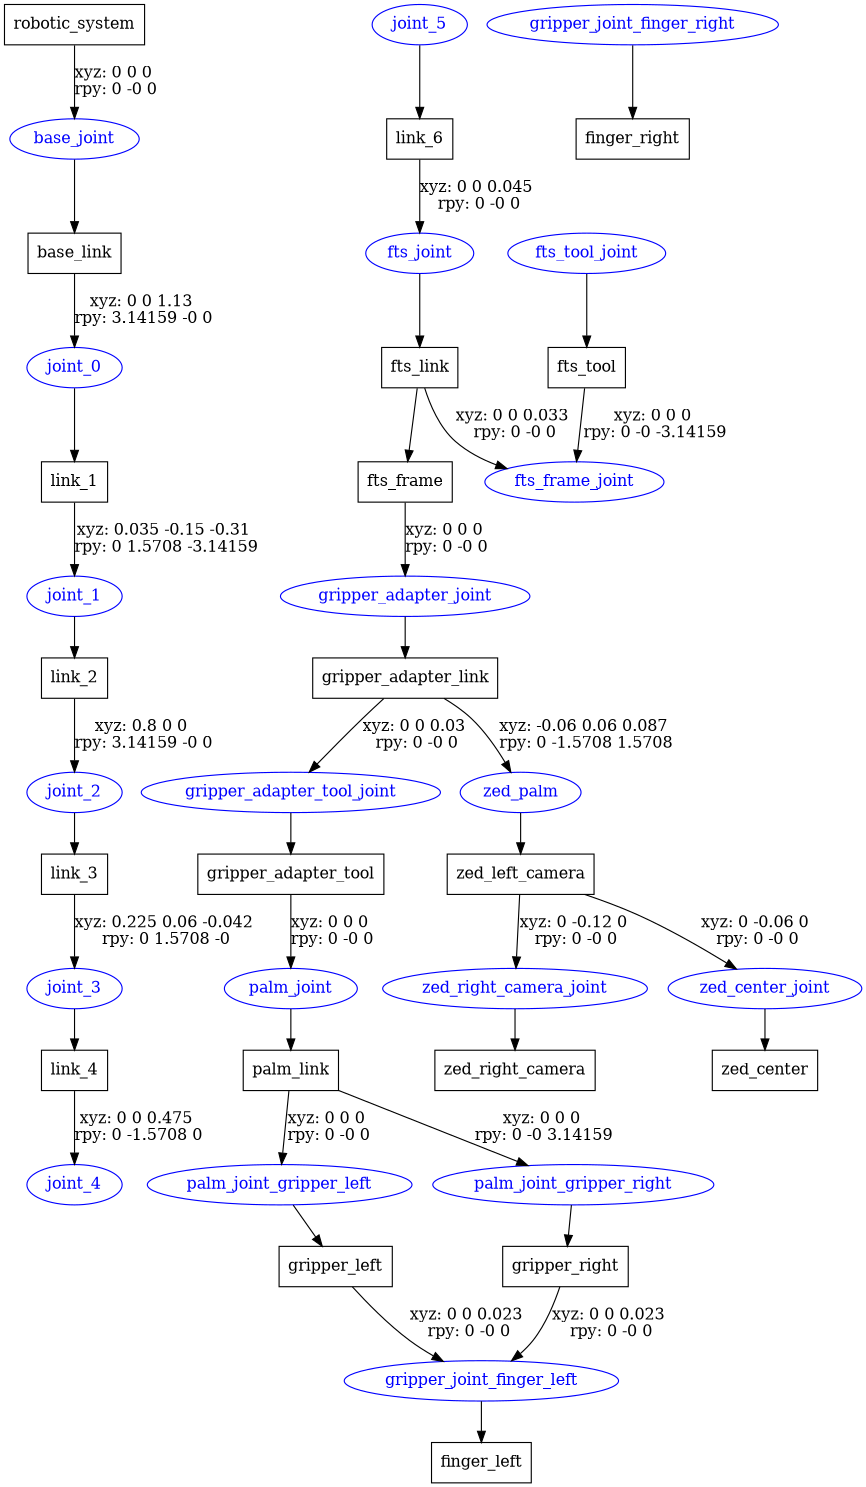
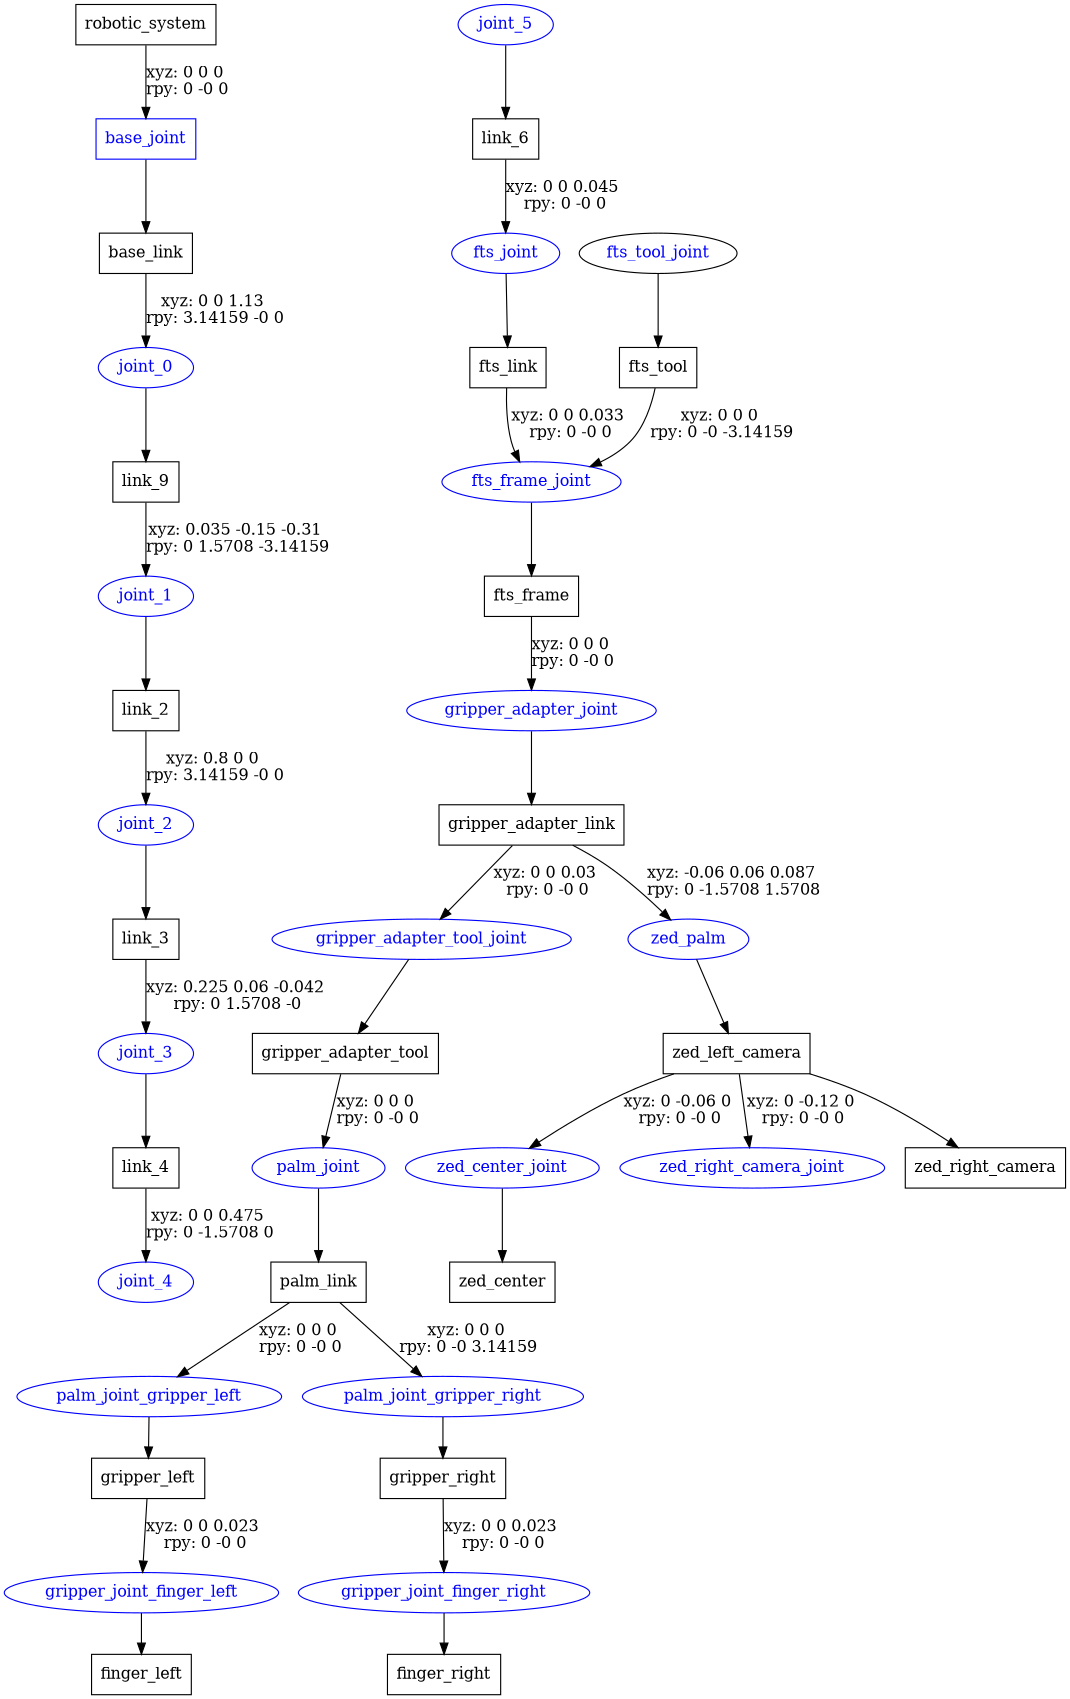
(75, 139) -> (146, 139)
(587, 253) -> (658, 253)
(413, 419) -> (531, 533)
(75, 482) -> (146, 482)
(515, 1024) -> (882, 1102)
(544, 1323) -> (443, 1530)
